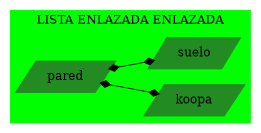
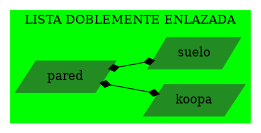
(130, 20) -> (130, 20)
